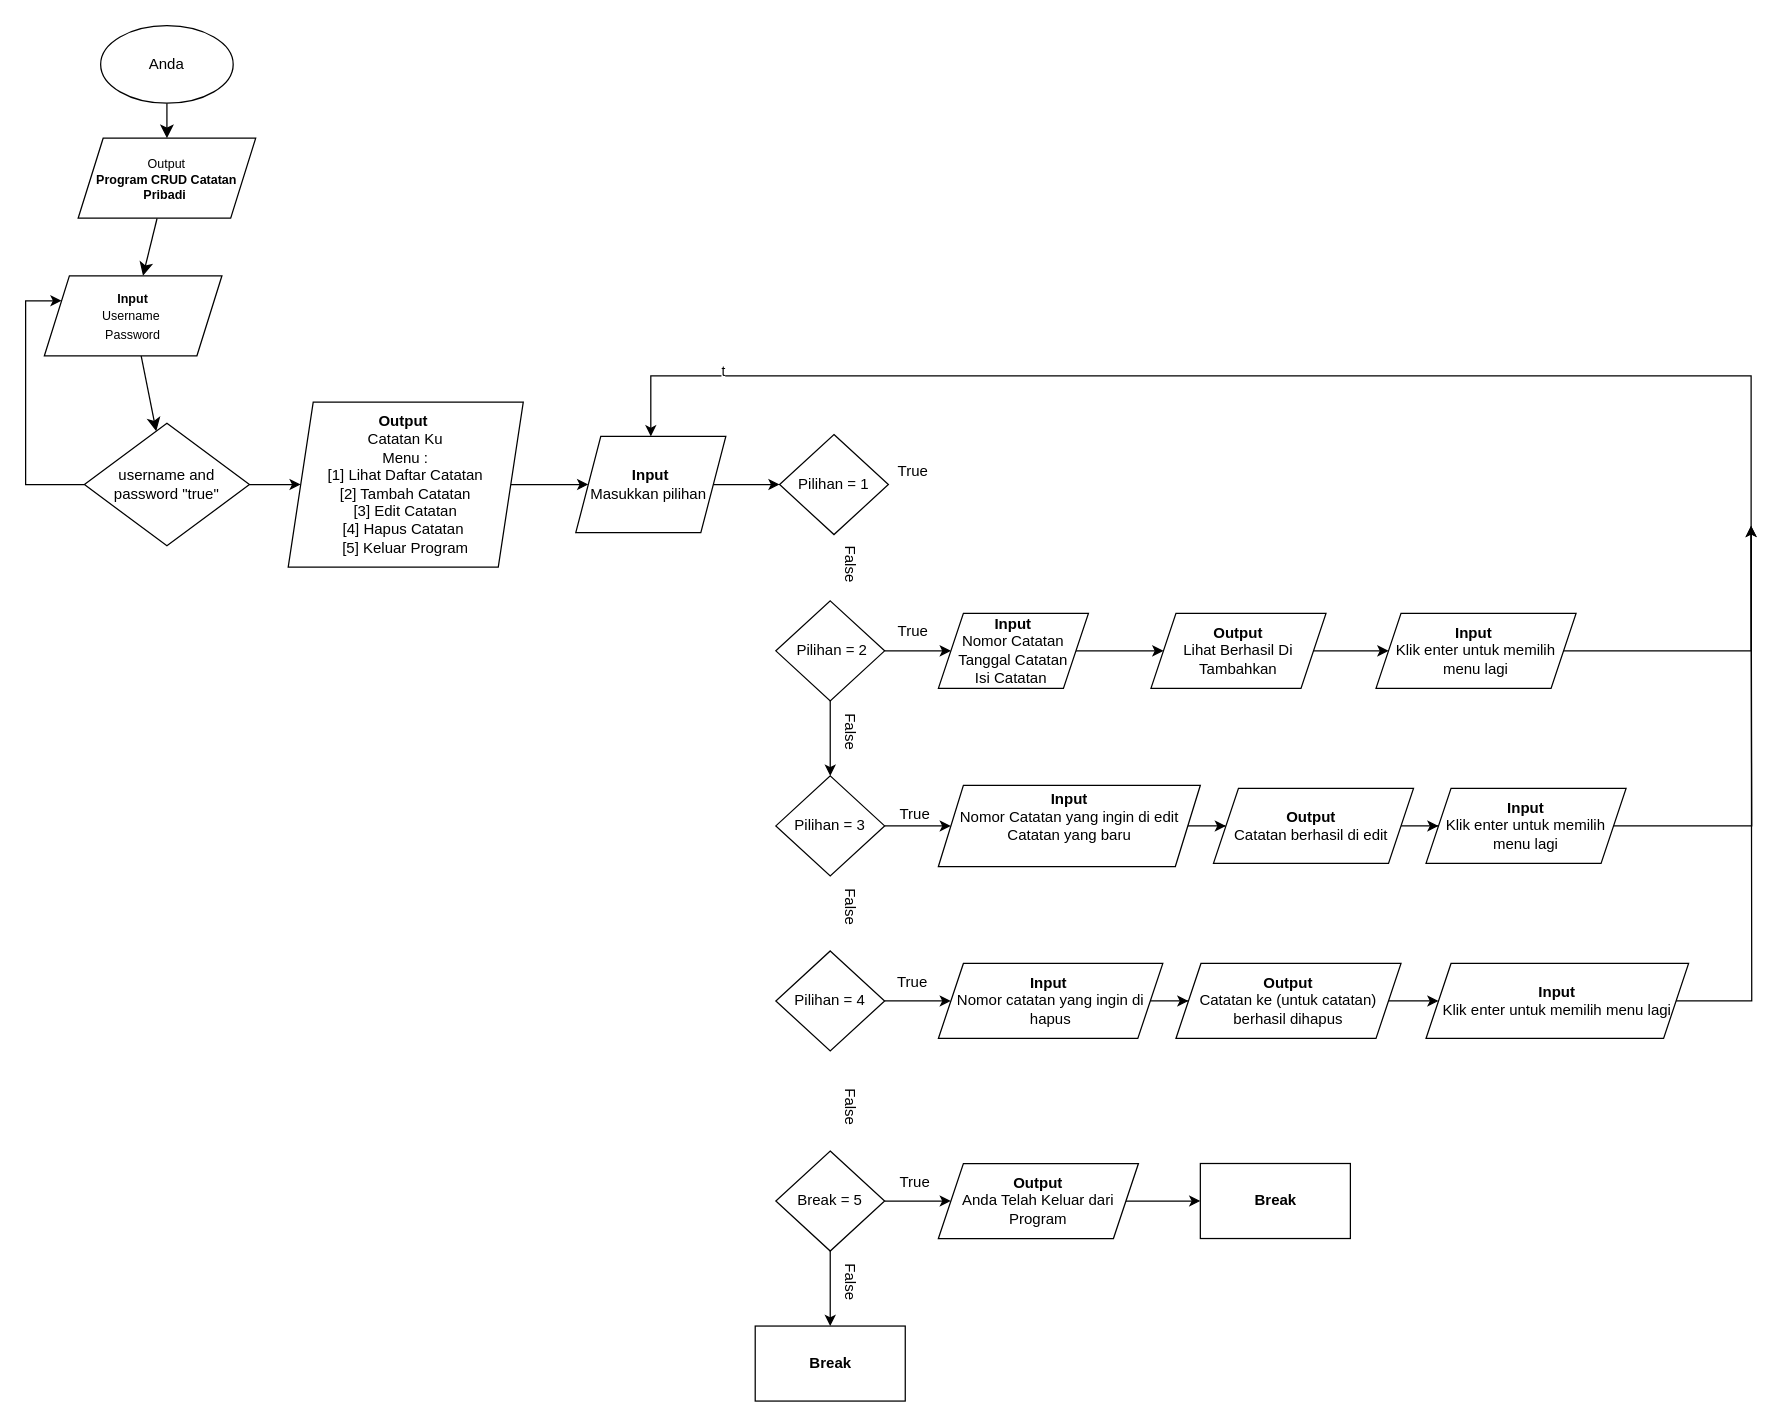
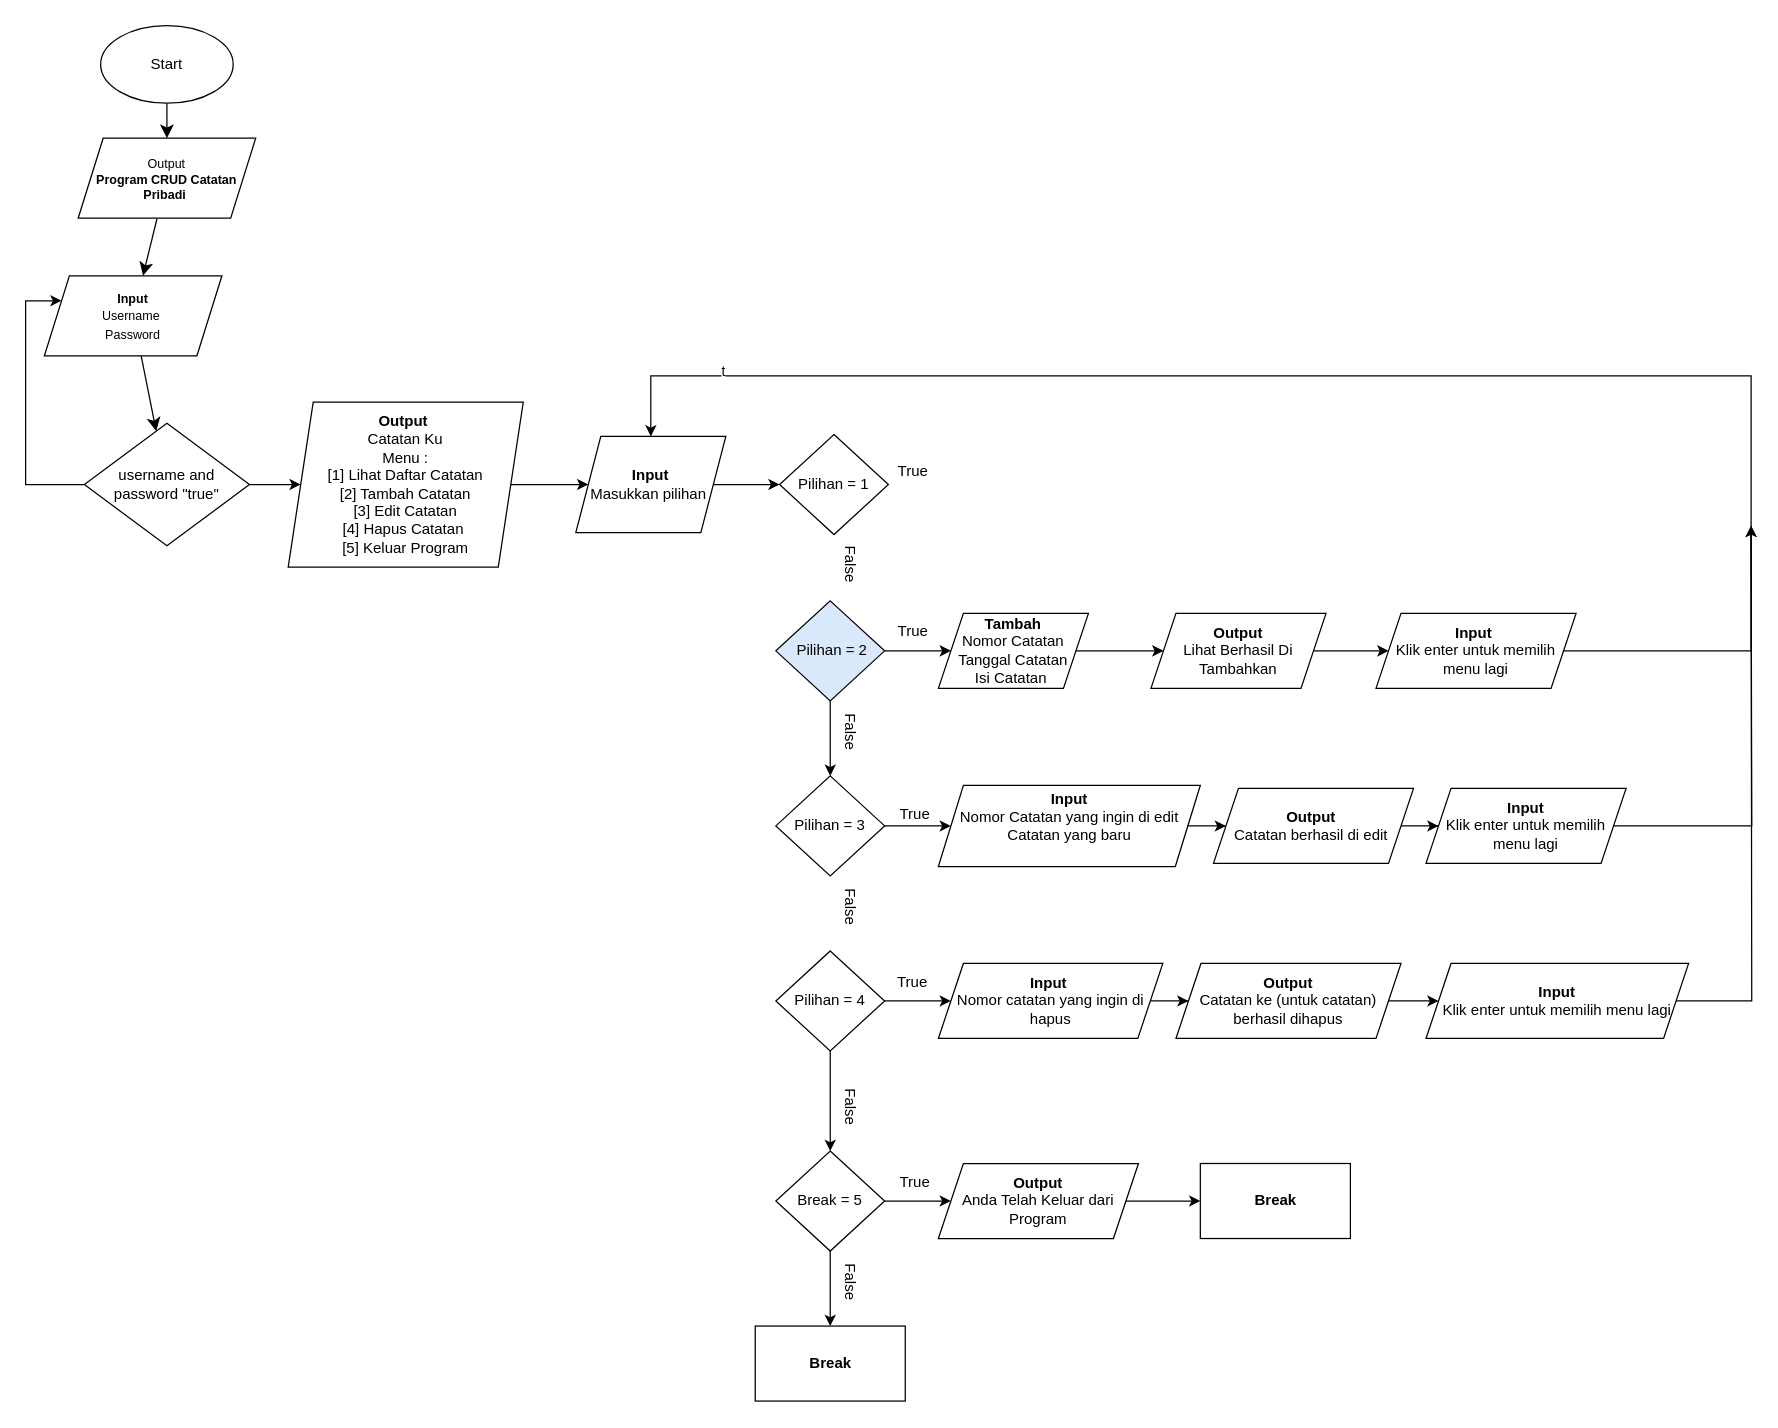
(167, 64) -> (167, 64)
(830, 651) -> (830, 651)
(1013, 651) -> (1013, 651)
none -> (830, 1097)
